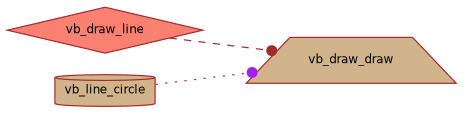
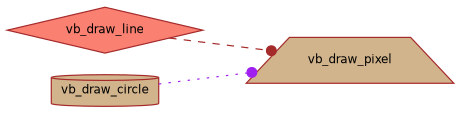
(351, 60) -> (350, 60)
(105, 91) -> (105, 91)
